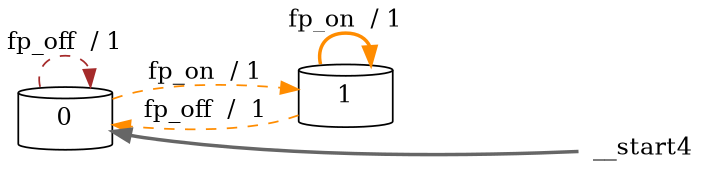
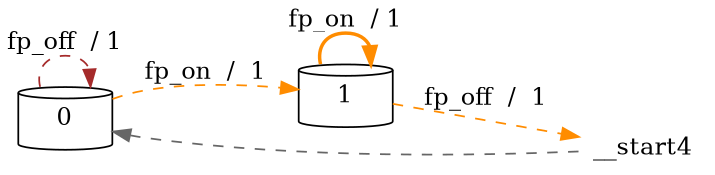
(206, 72) -> (206, 72)
(215, 129) -> (477, 119)
(354, 153) -> (354, 153)
